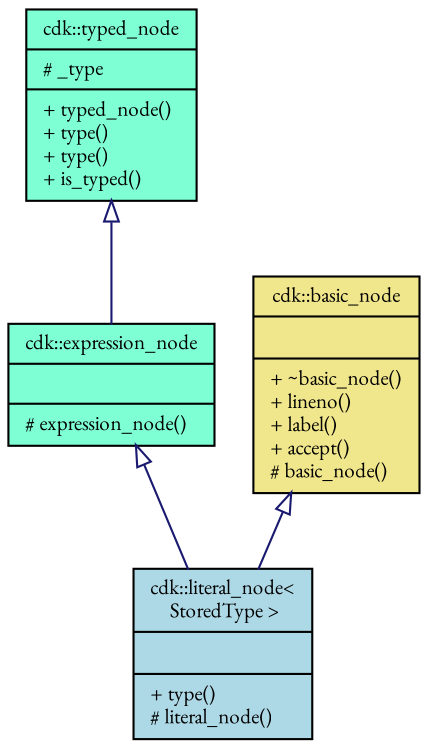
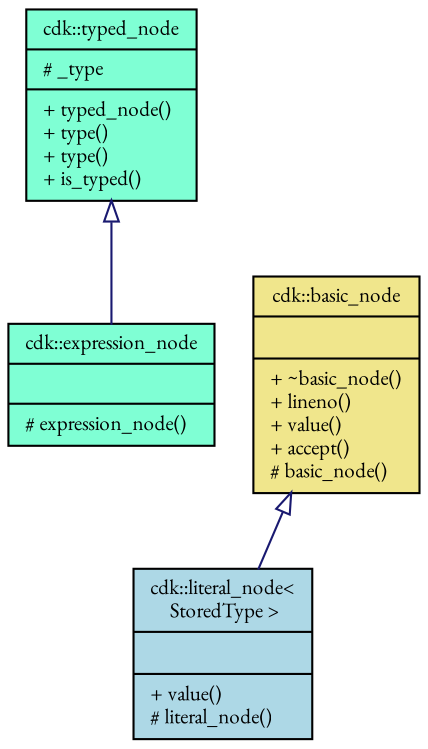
(304, 425) -> (306, 425)
(166, 517) -> none
(183, 694) -> (186, 694)
